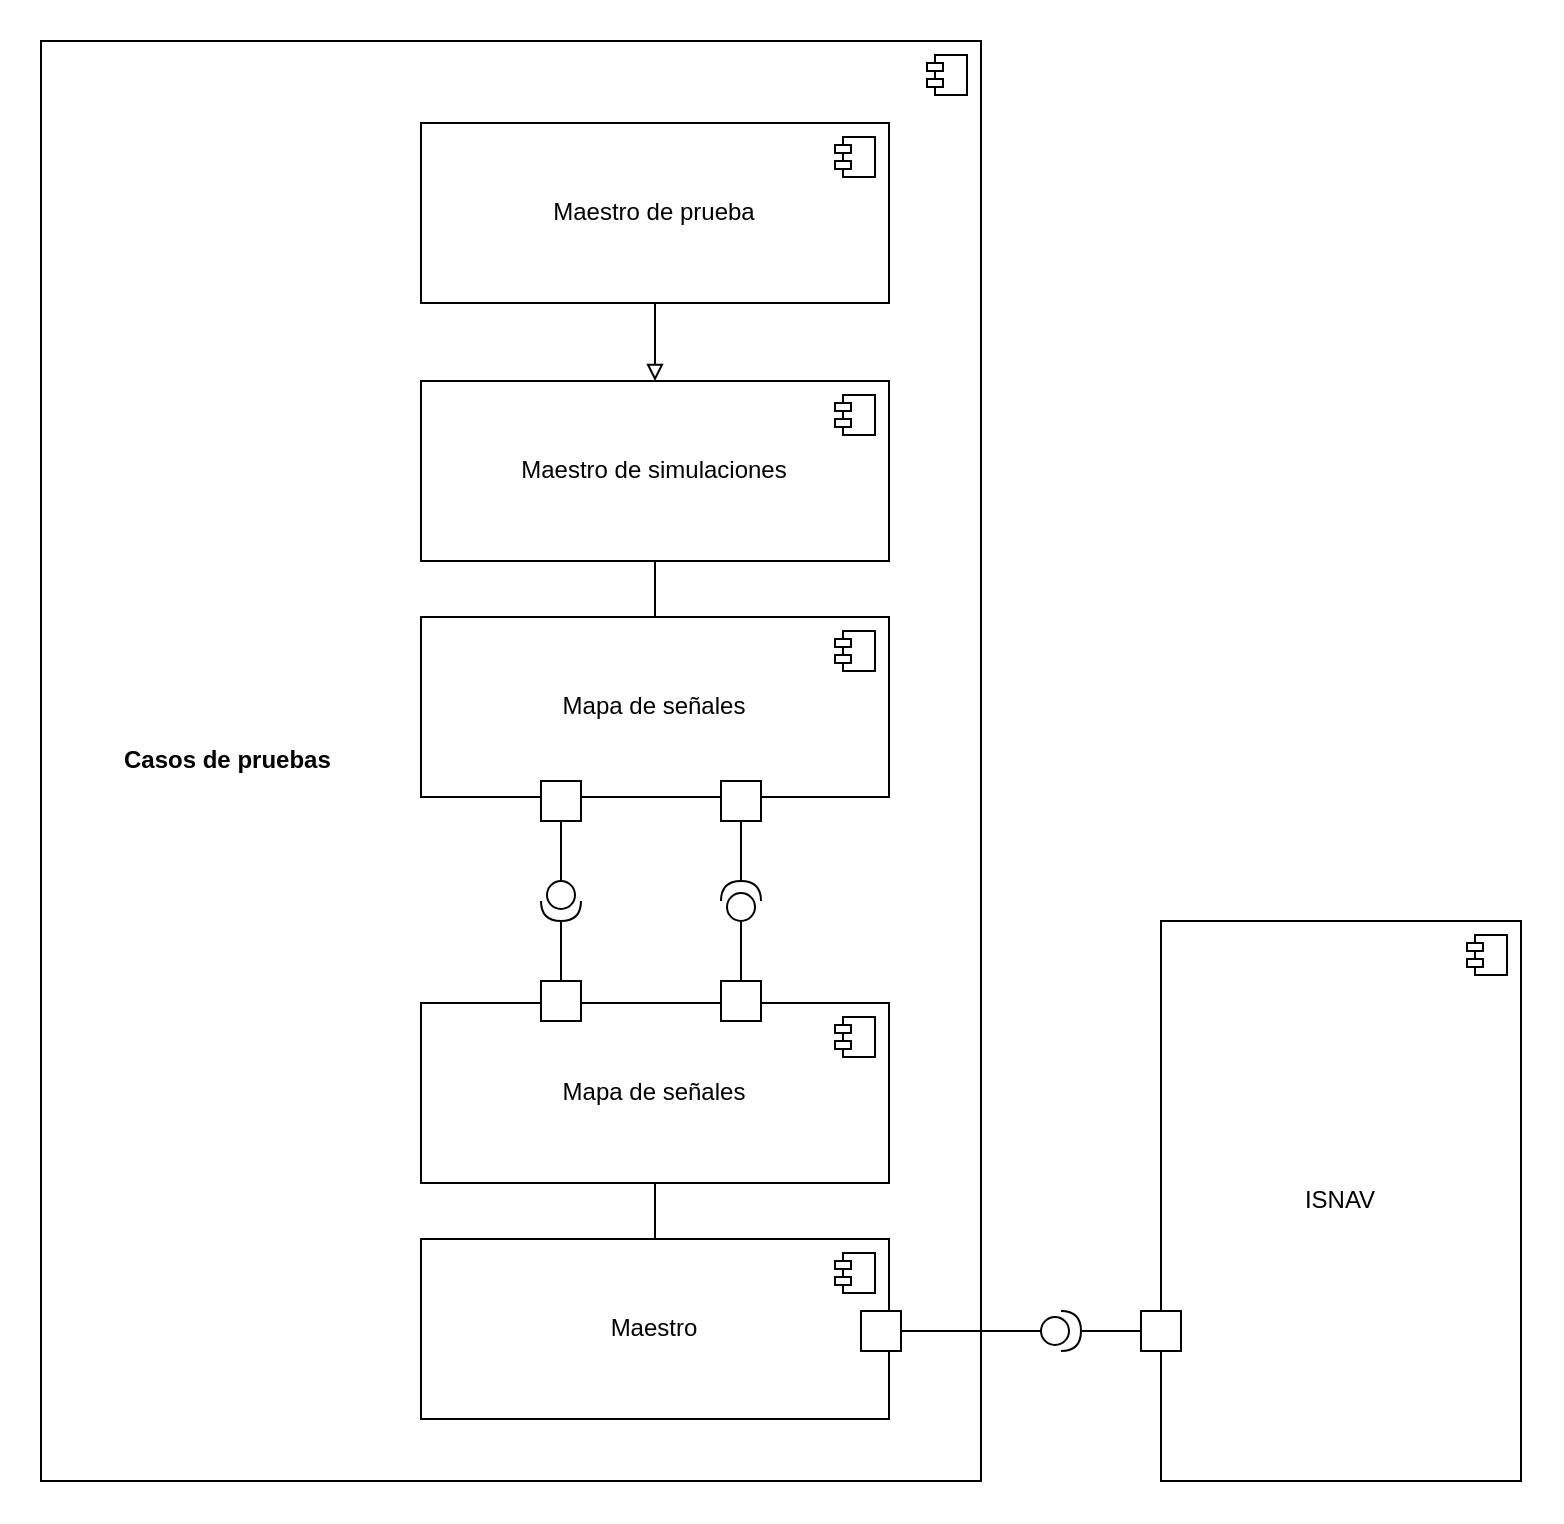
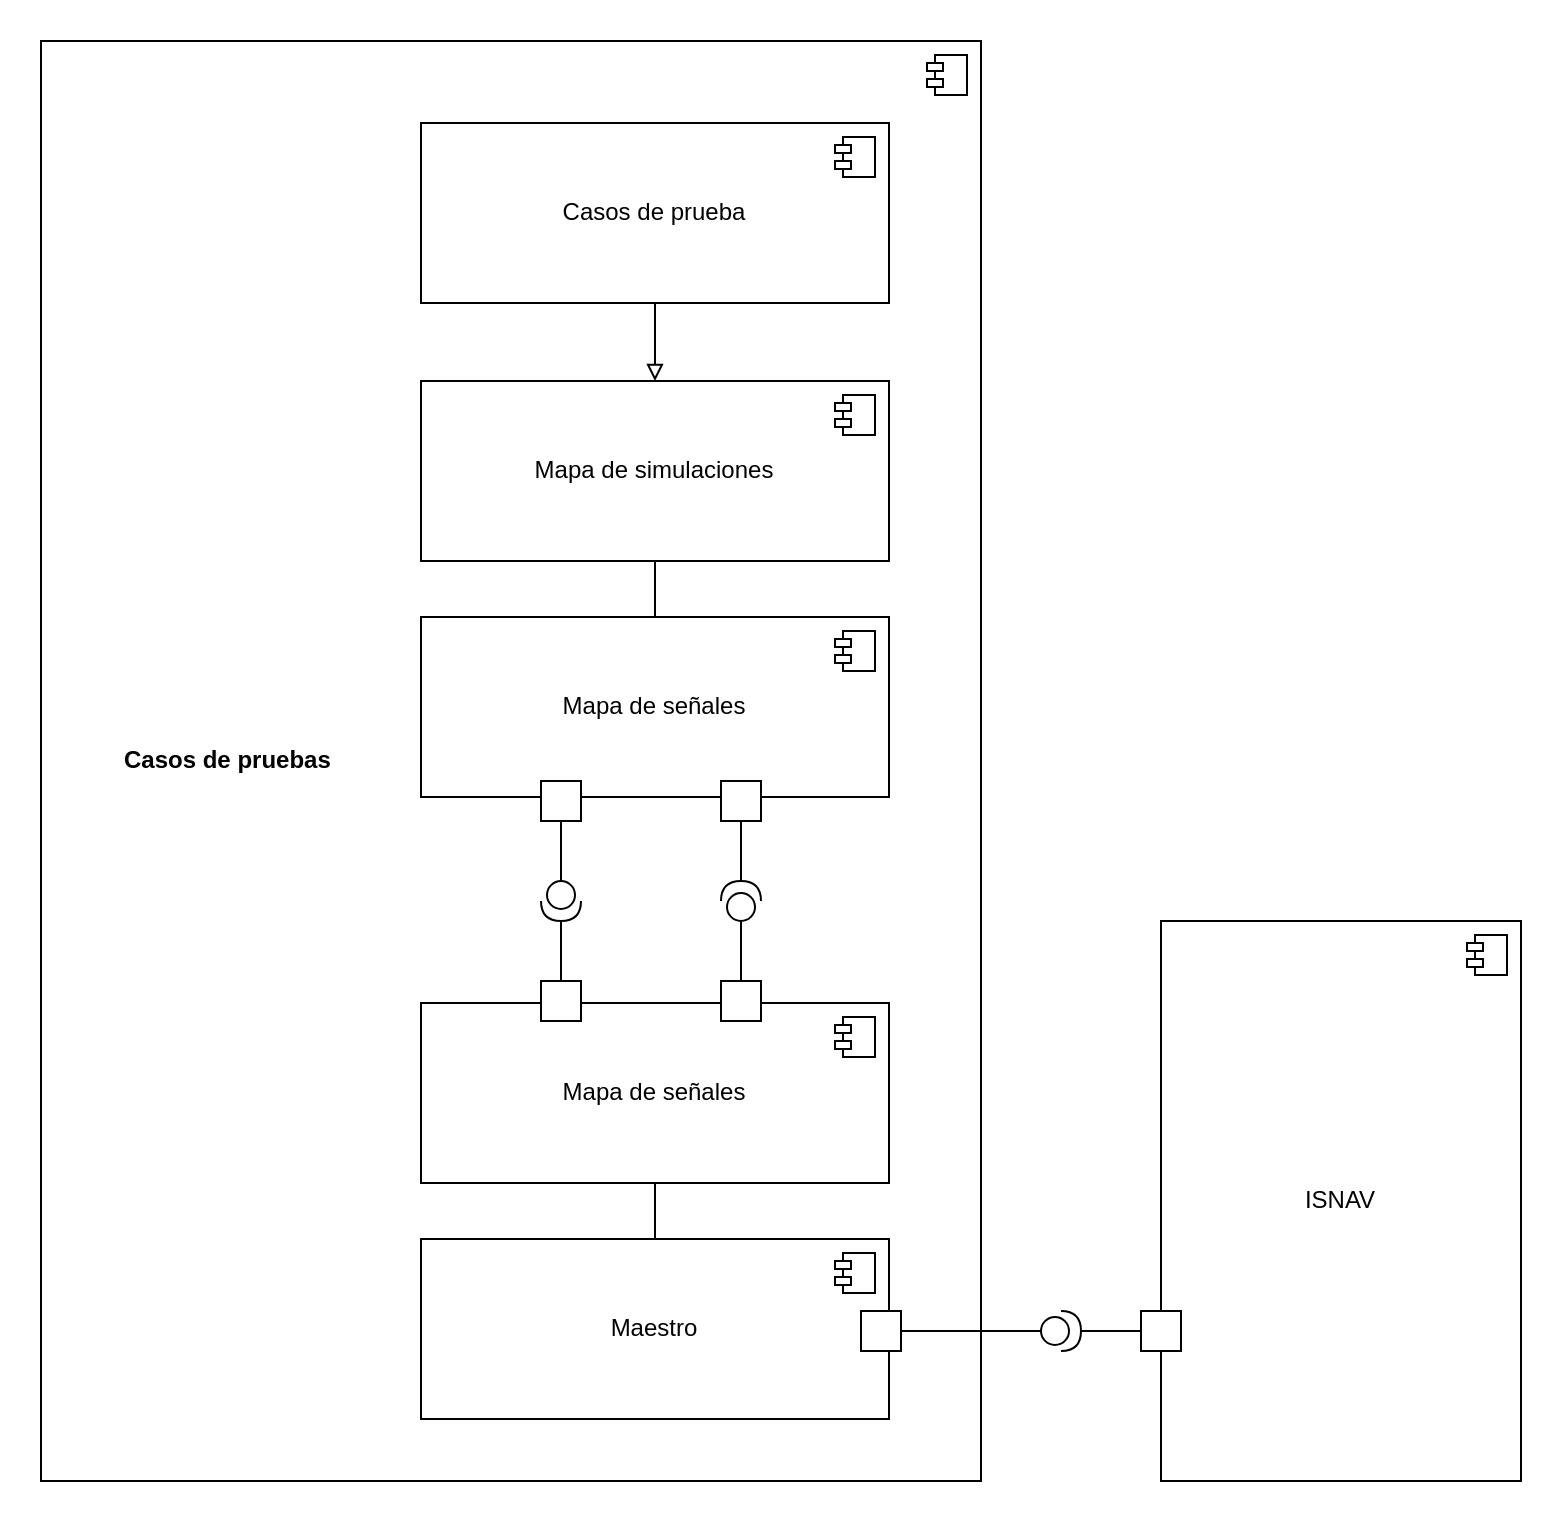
(655, 213) -> (655, 213)
(655, 471) -> (655, 471)
